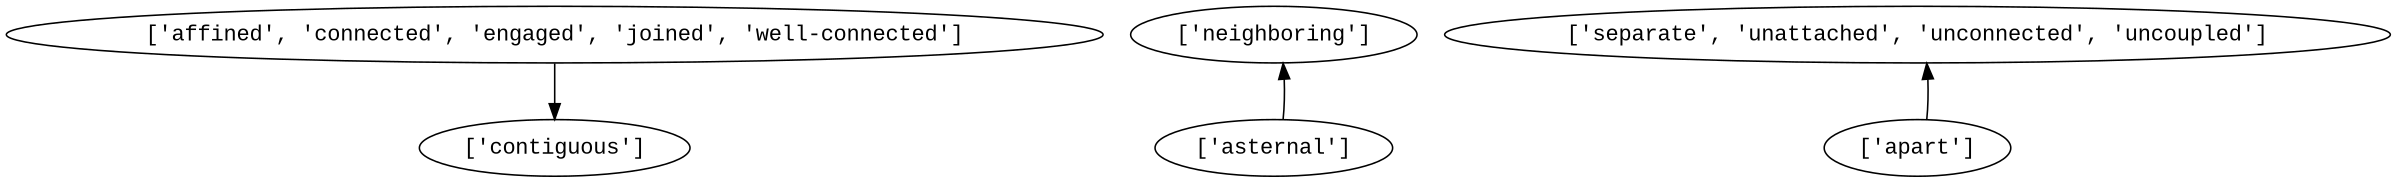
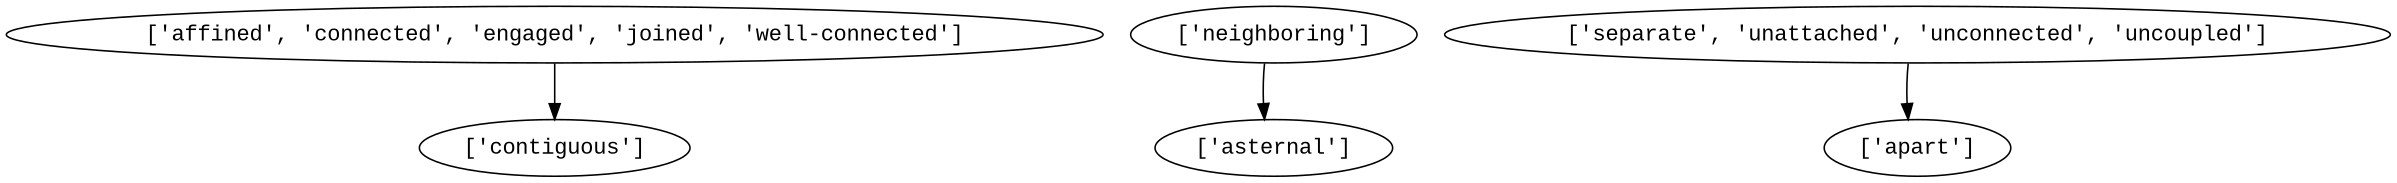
(1284, 99) -> (1263, 84)
(1928, 99) -> (1907, 84)
